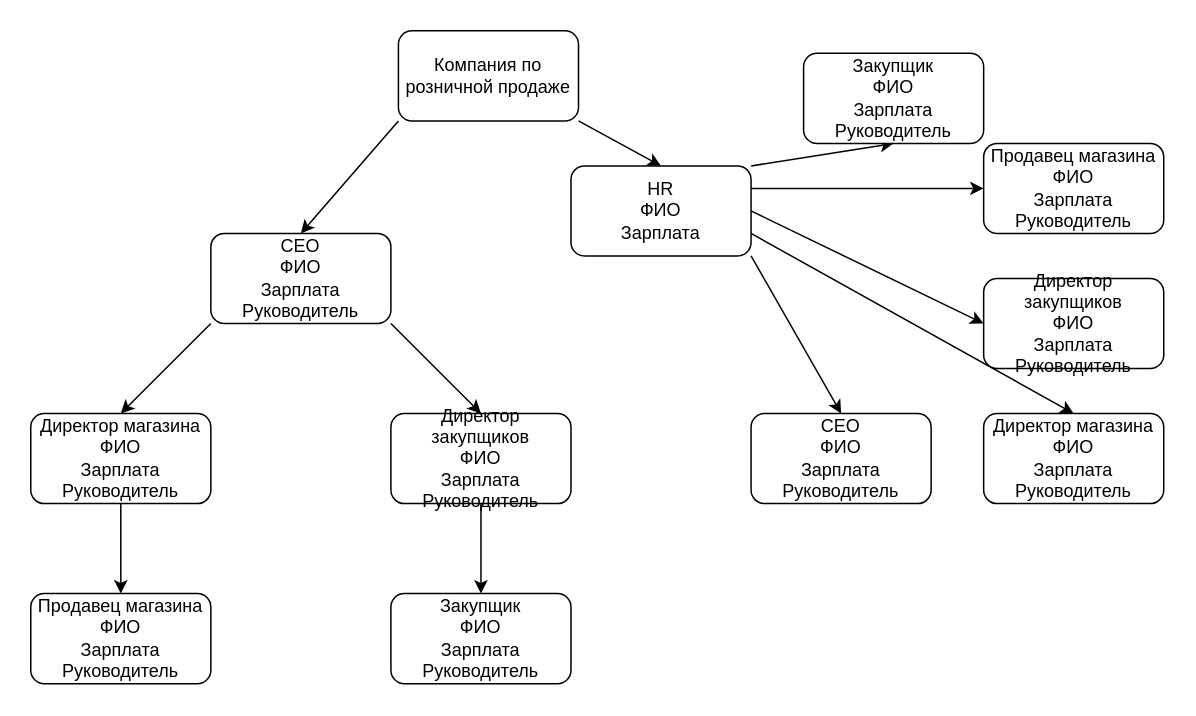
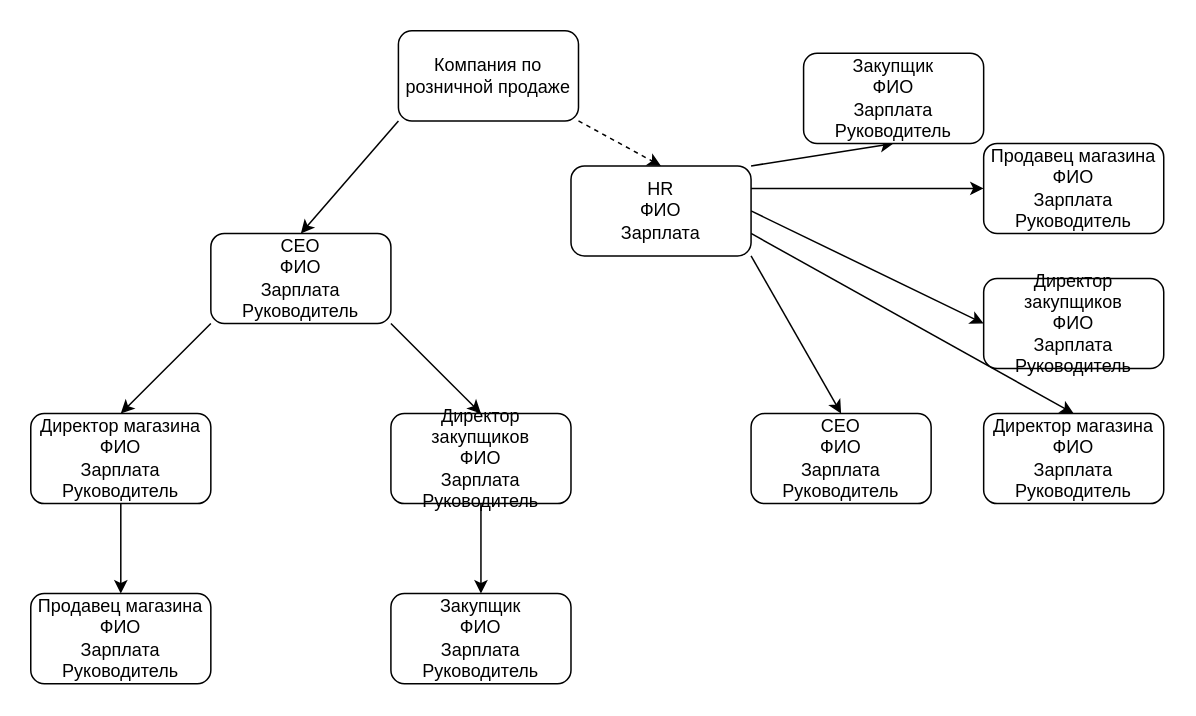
(615, 141) -> (615, 141)
